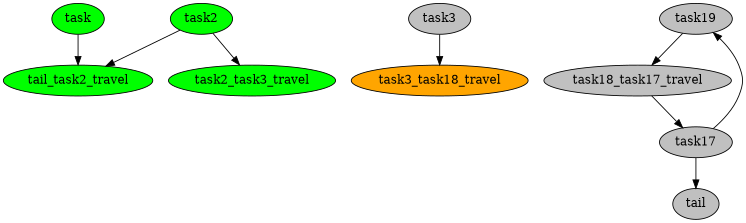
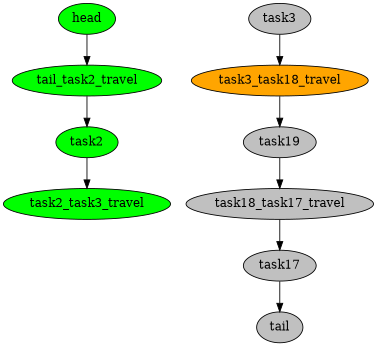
(78, 19) -> (87, 19)
(147, 46) -> (87, 107)
(742, 85) -> (280, 107)
